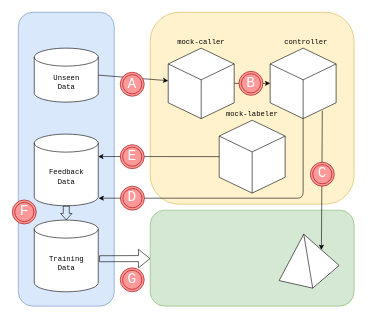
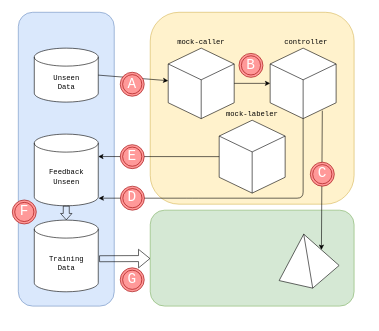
(251, 83) -> (251, 65)
(67, 177) -> (67, 177)
